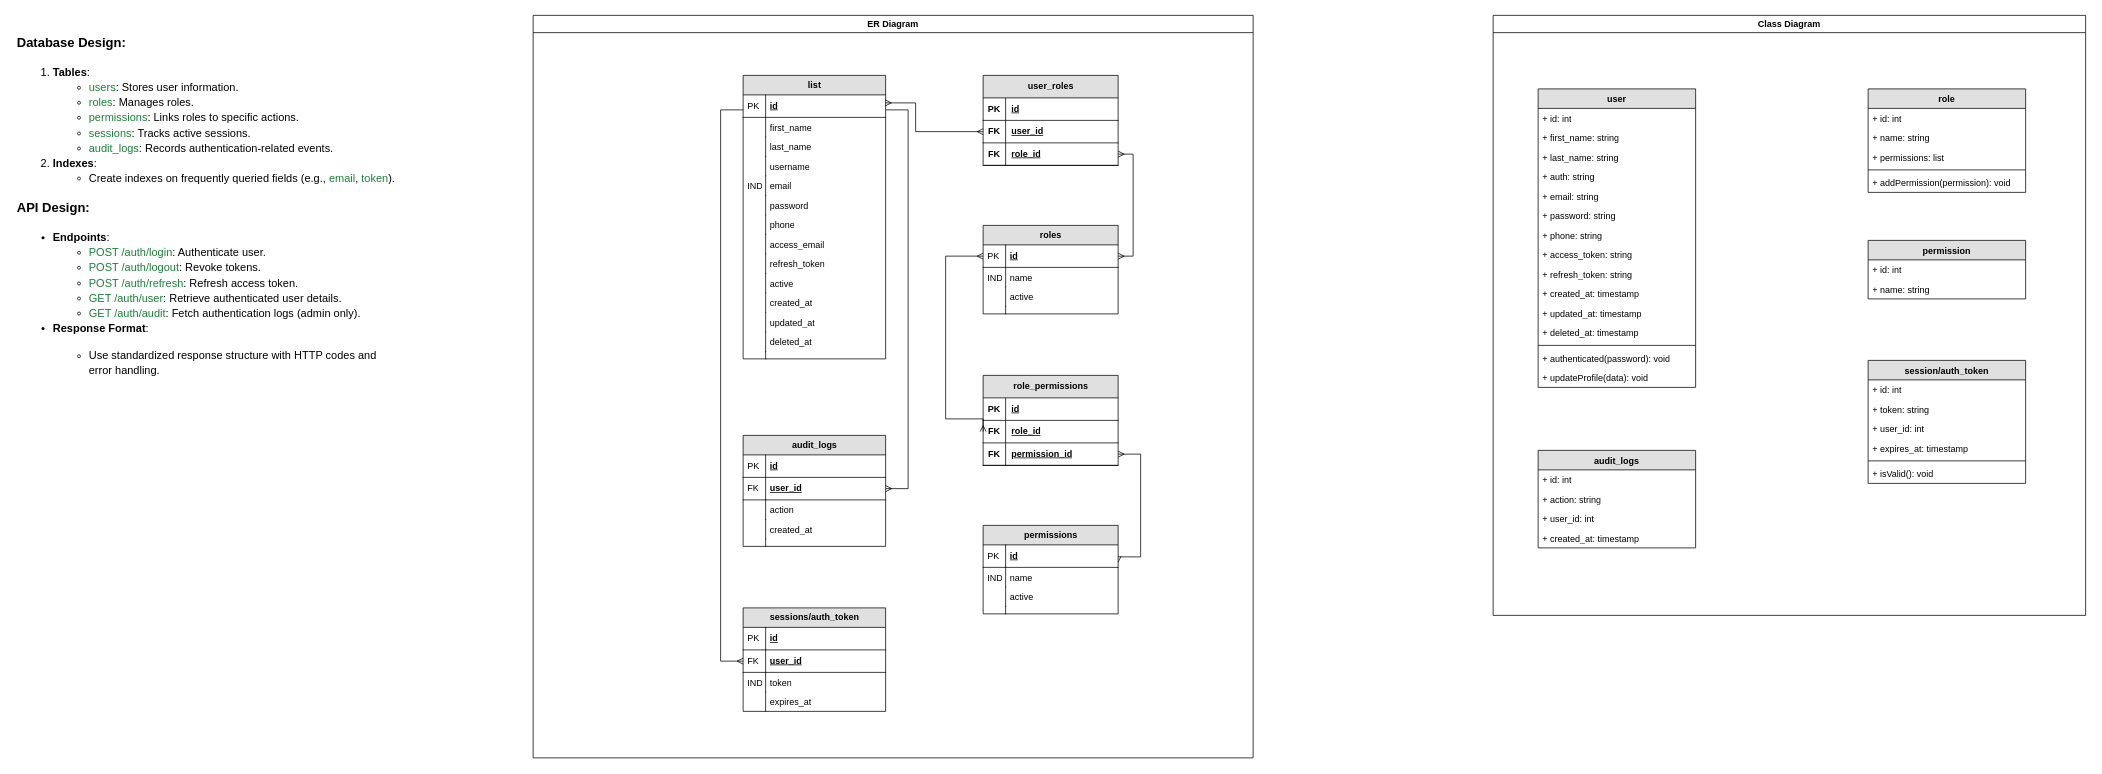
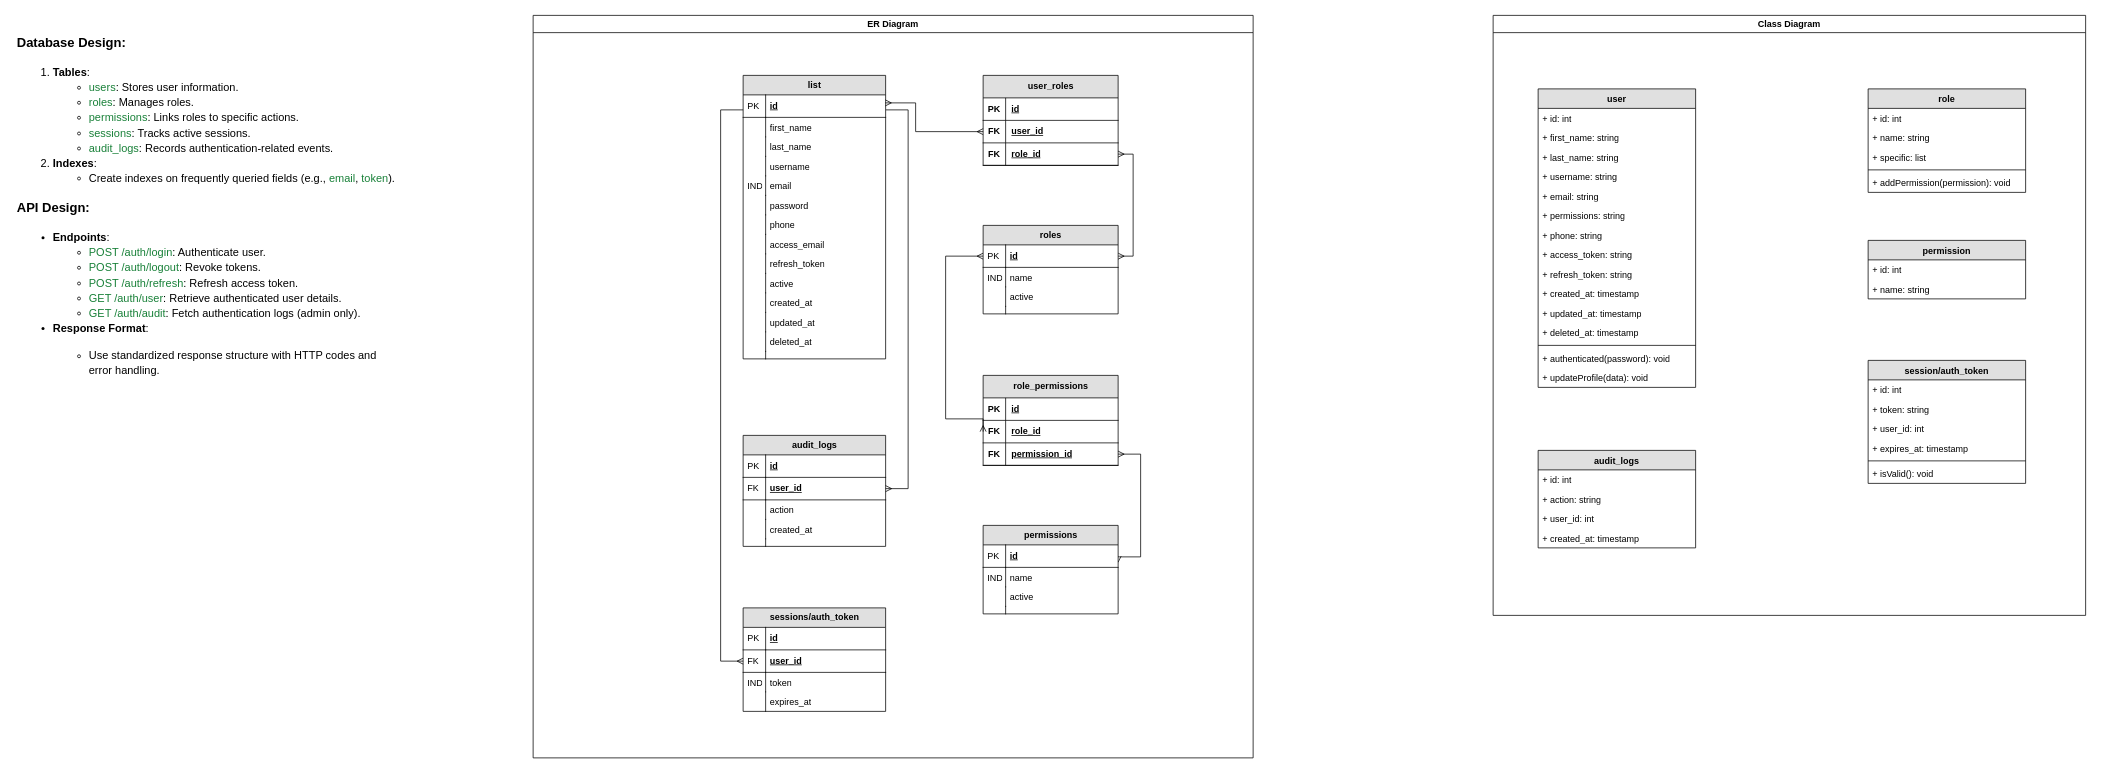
(1912, 158) -> (1905, 158)
(1573, 178) -> (1583, 178)
(1583, 217) -> (1588, 217)
